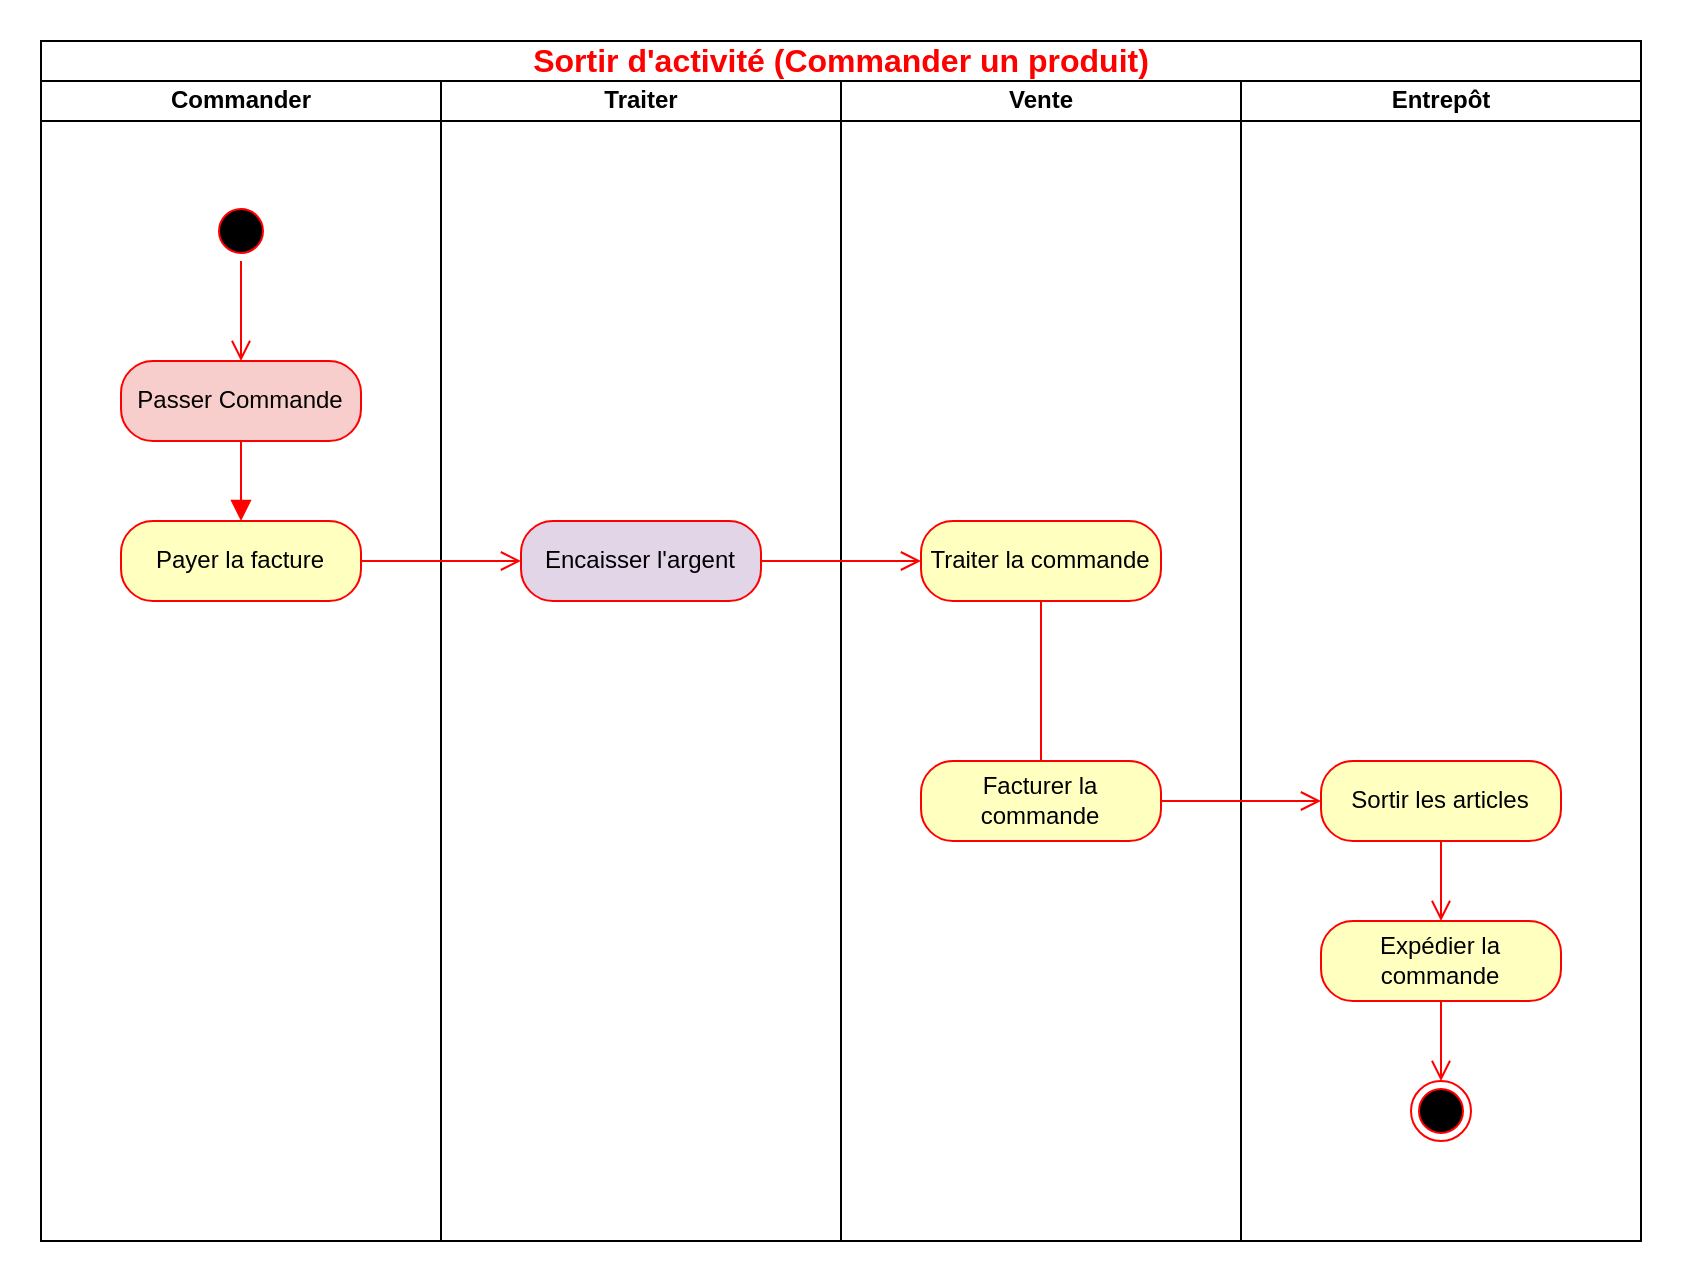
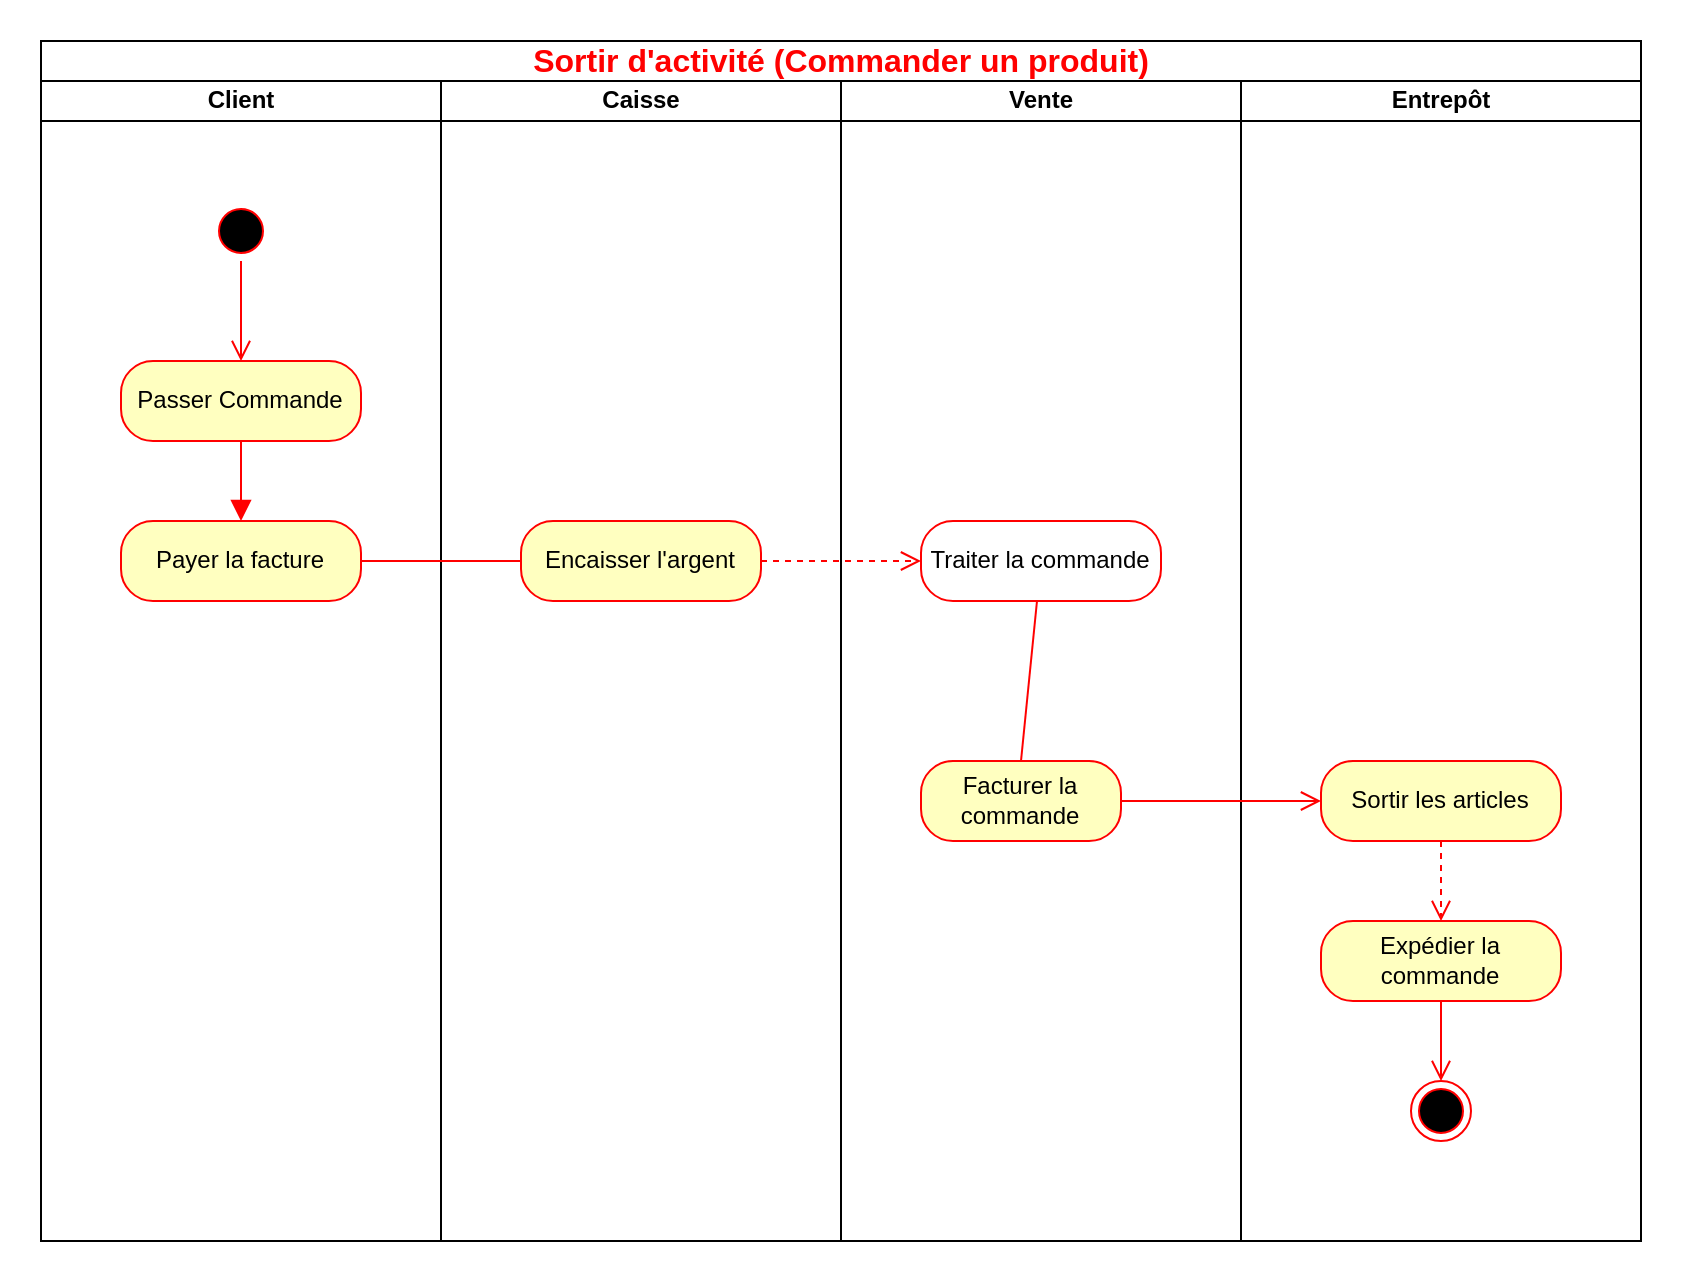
(242, 101) -> (242, 101)
(642, 101) -> (642, 101)
(241, 401) -> (241, 401)
(513, 561) -> (514, 561)
(641, 561) -> (641, 561)
(801, 561) -> (801, 561)
(1041, 561) -> (1041, 561)
(1041, 801) -> (1021, 801)
(1441, 878) -> (1441, 878)
